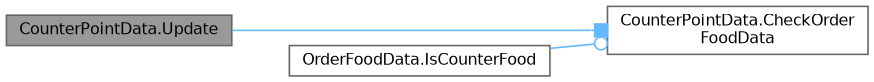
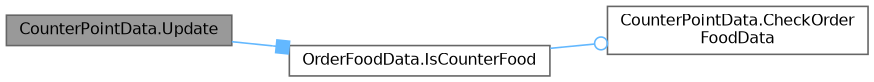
(411, 30) -> (252, 44)
